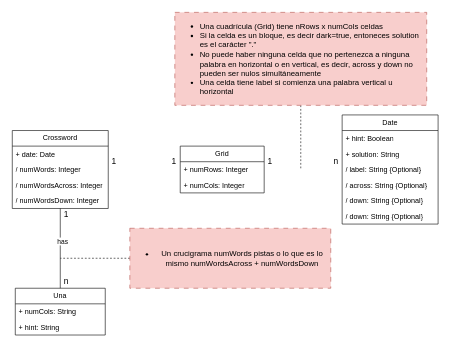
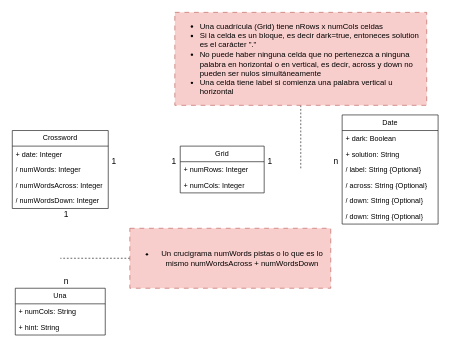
(371, 139) -> (372, 139)
(37, 155) -> (43, 155)
(60, 247) -> none
